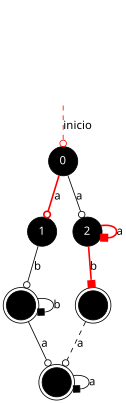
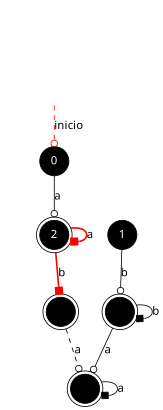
(54, 193) -> none
(87, 232) -> (54, 235)
